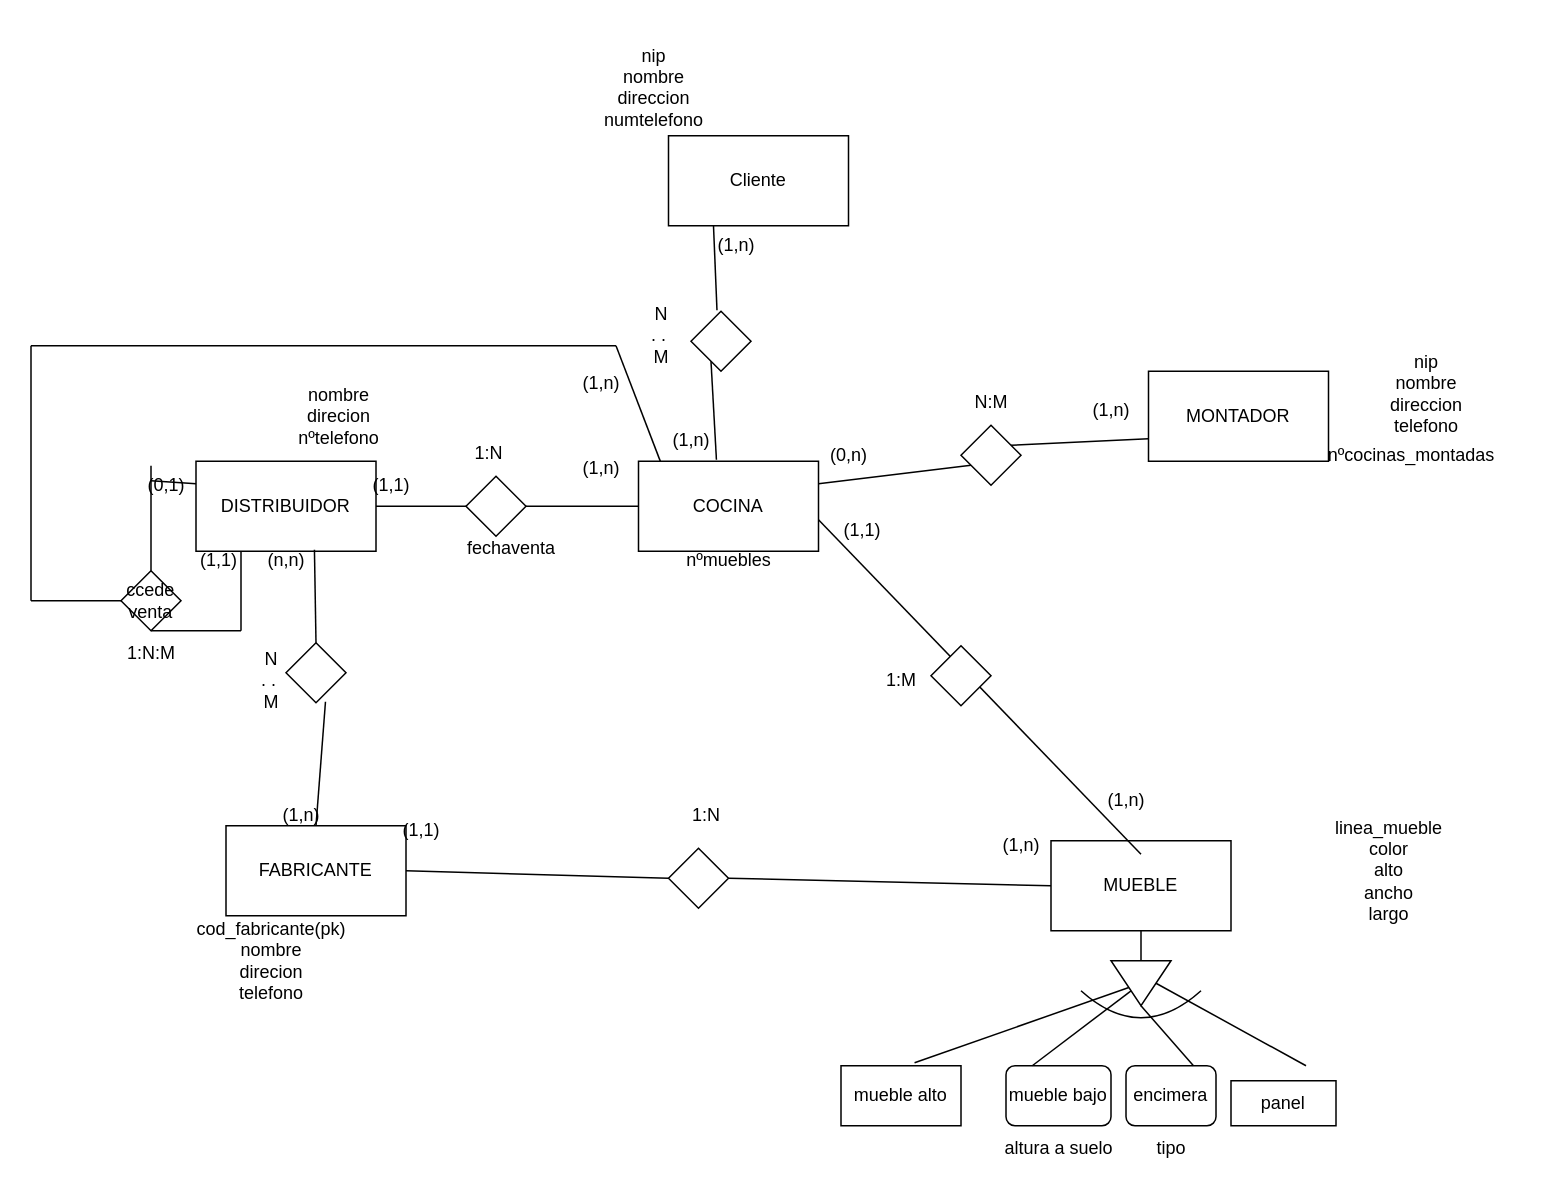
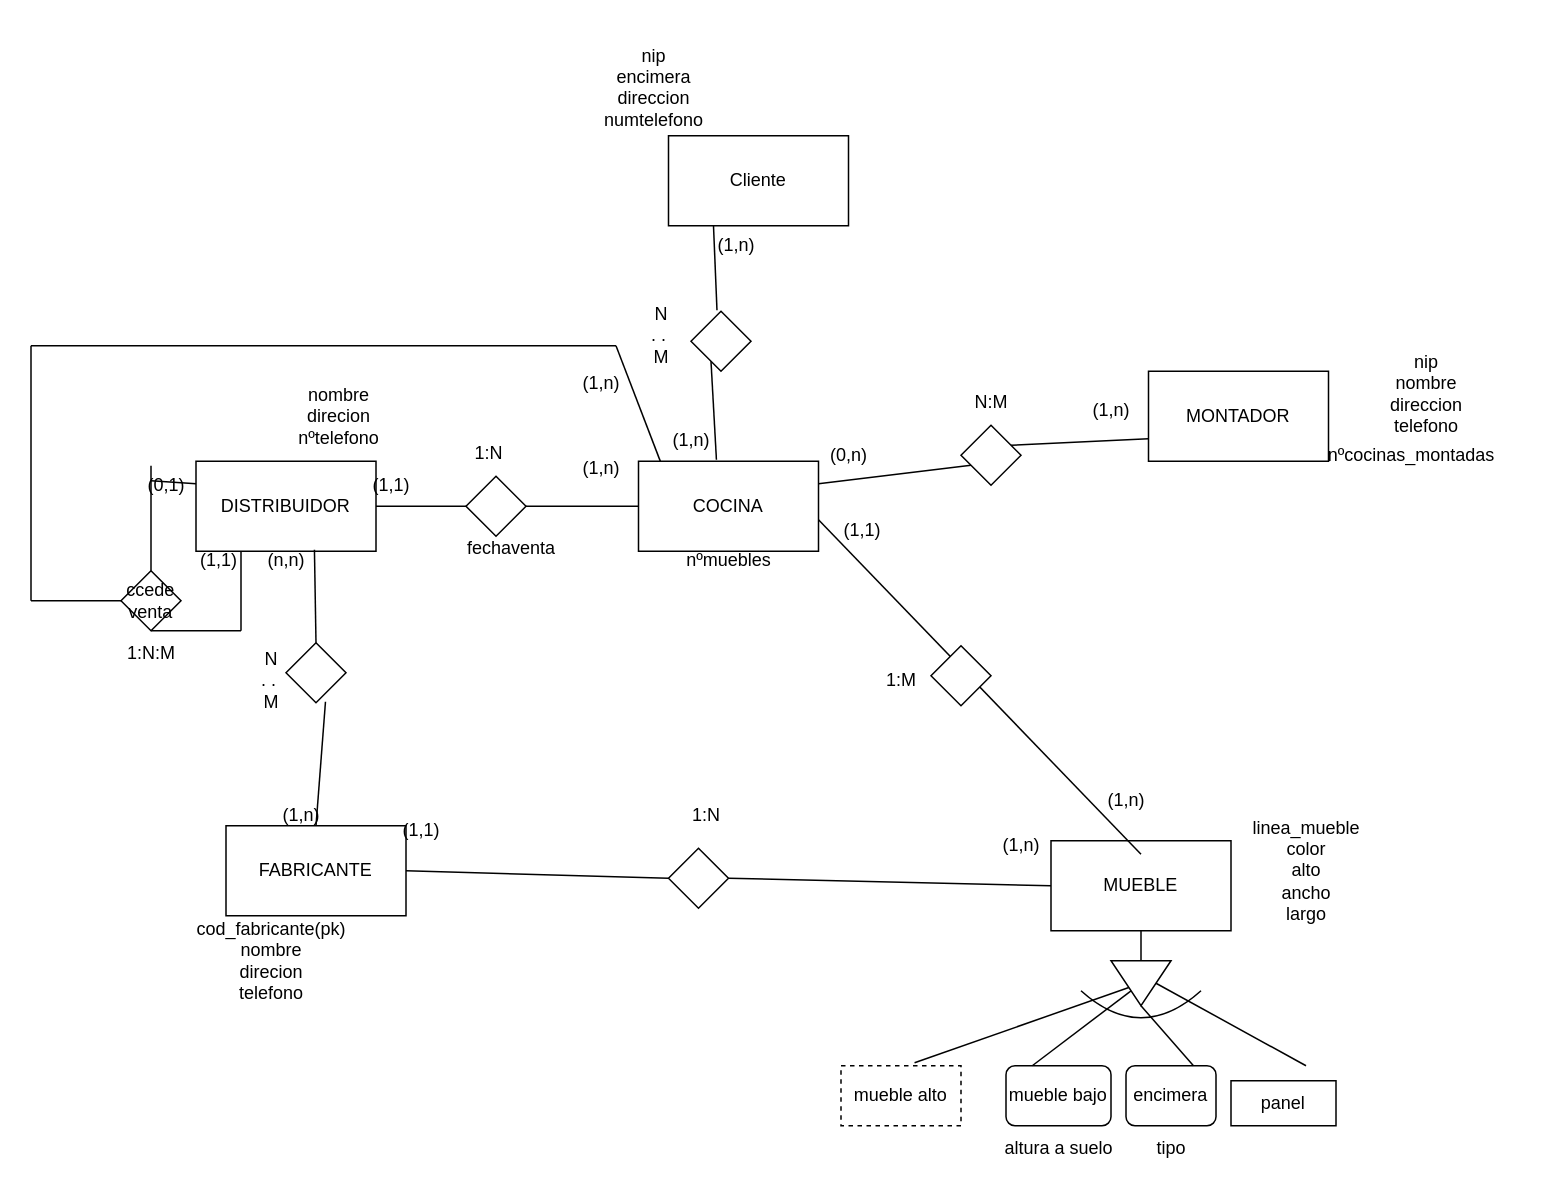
(654, 98) -> (654, 98)
(1388, 871) -> (1306, 871)
(901, 1096) -> (901, 1096)
